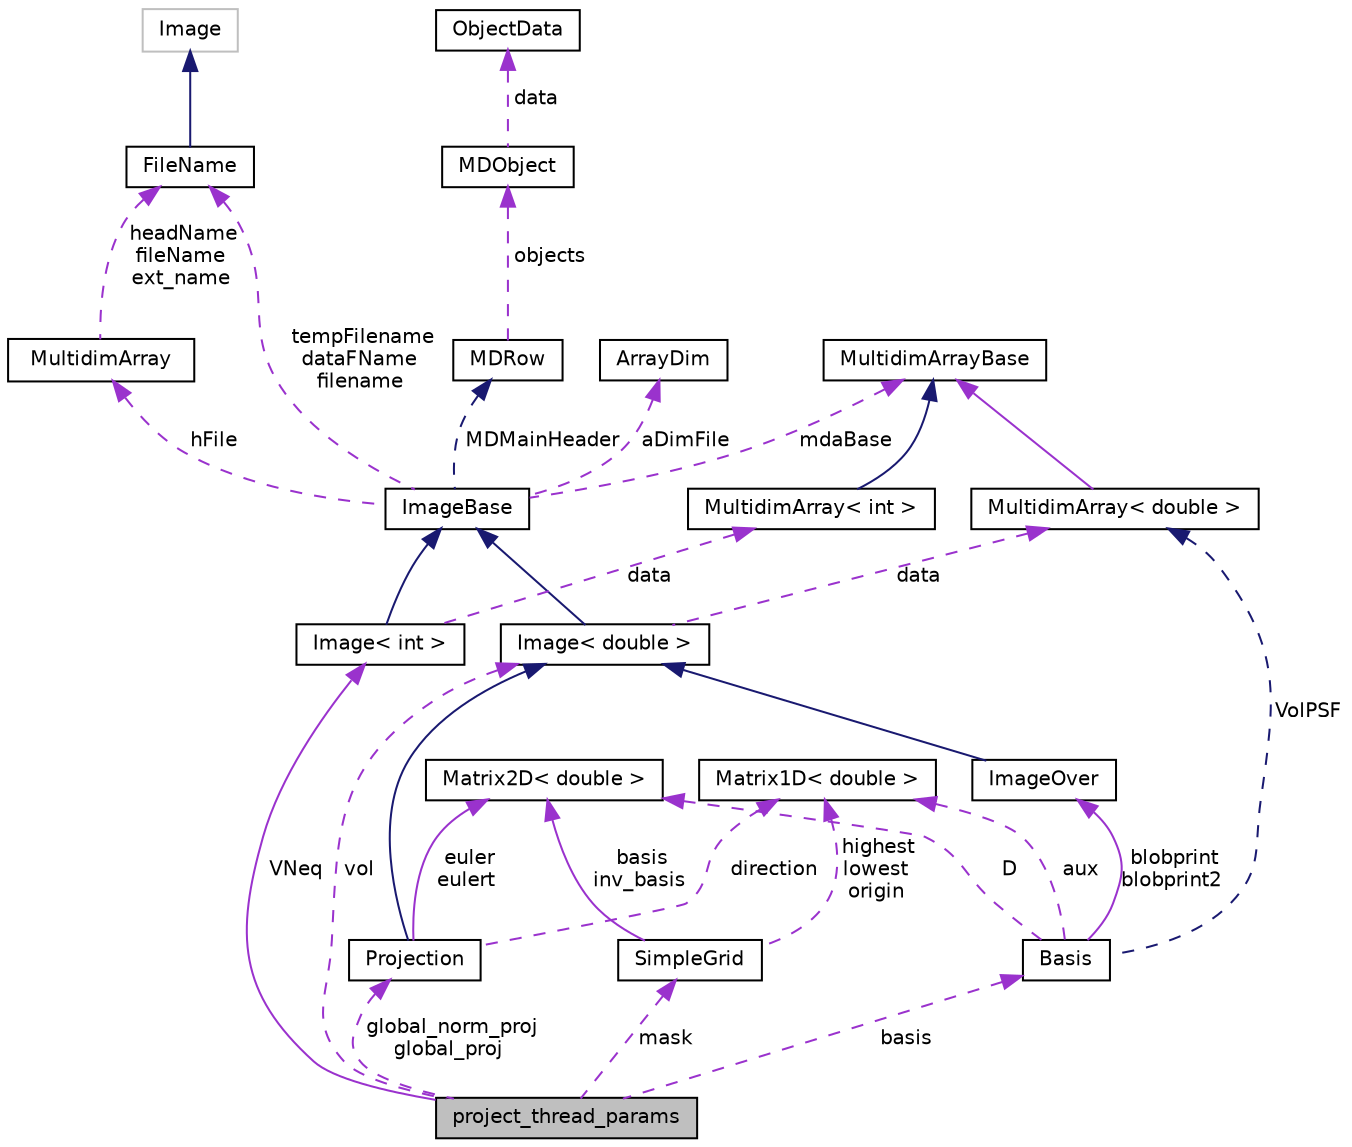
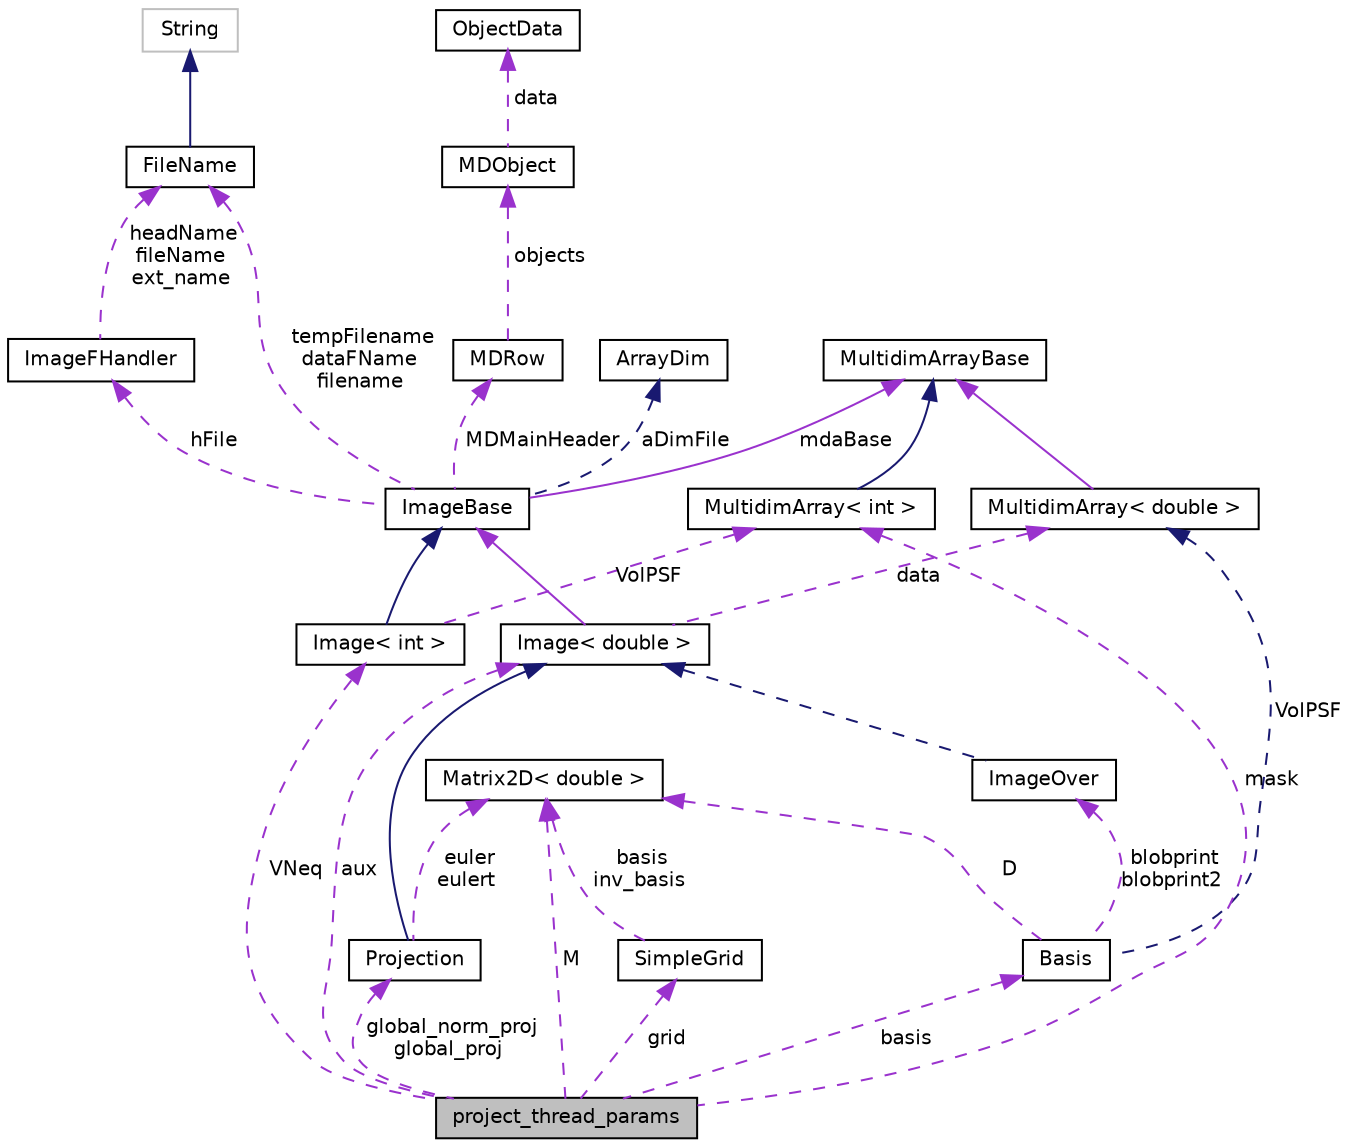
(190, 30) -> (190, 30)
(101, 360) -> (101, 360)
(457, 440) -> (457, 440)
(713, 460) -> (713, 460)
(604, 463) -> (604, 463)
(647, 577) -> (647, 577)
(537, 582) -> (537, 582)
(835, 715) -> (835, 715)
(818, 780) -> none
none -> (1242, 858)
(422, 866) -> (422, 866)
(357, 870) -> (357, 870)
(1121, 877) -> (1121, 877)
(584, 892) -> (584, 892)
(247, 933) -> (247, 933)
none -> (556, 960)
(664, 1039) -> (664, 1039)
